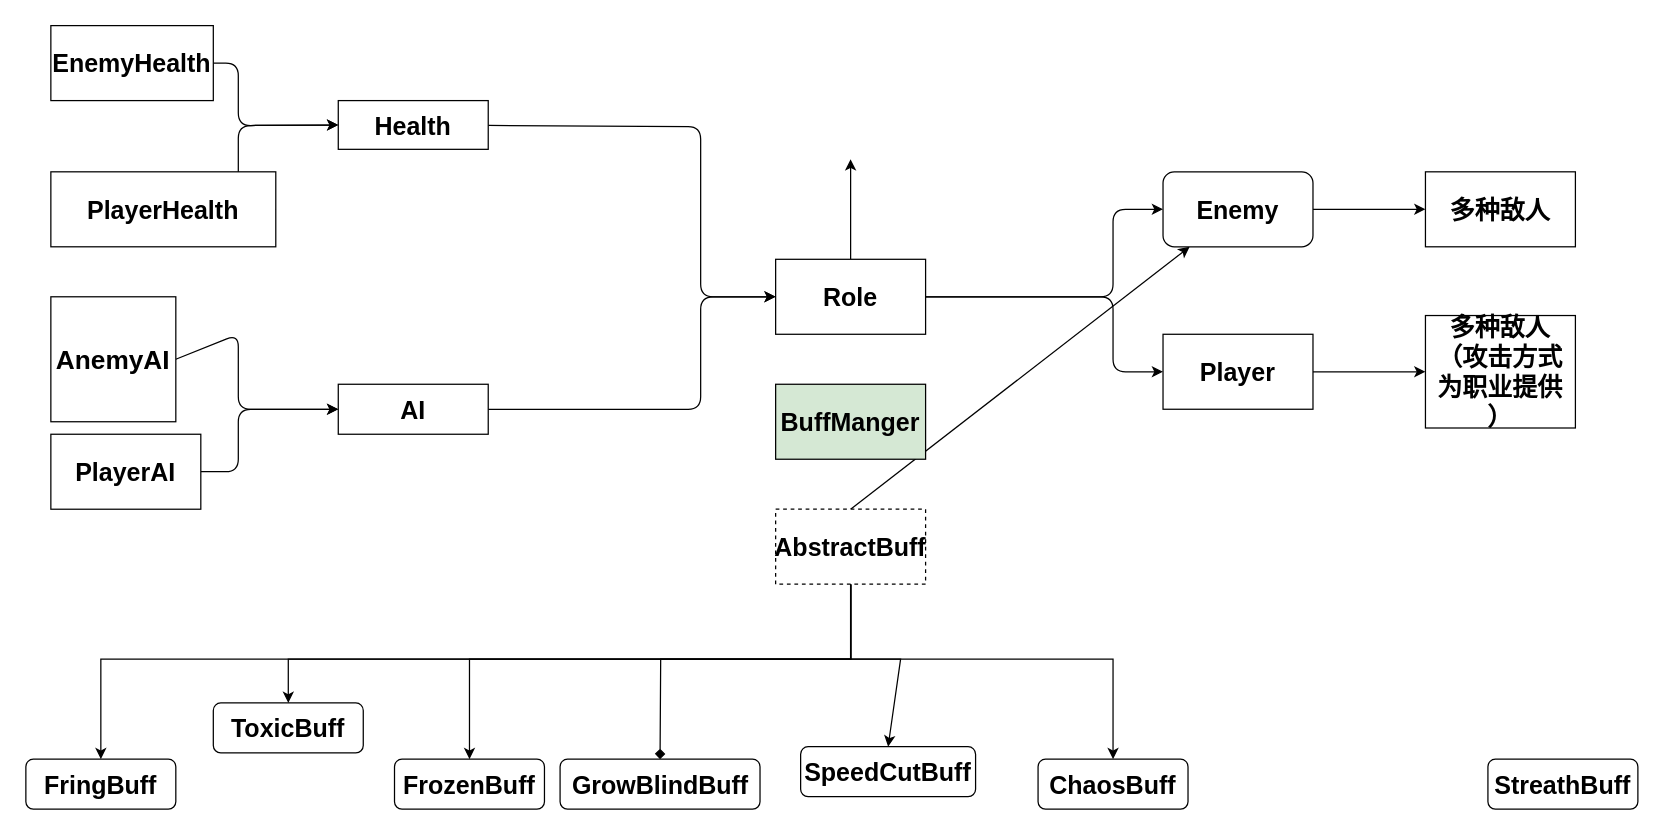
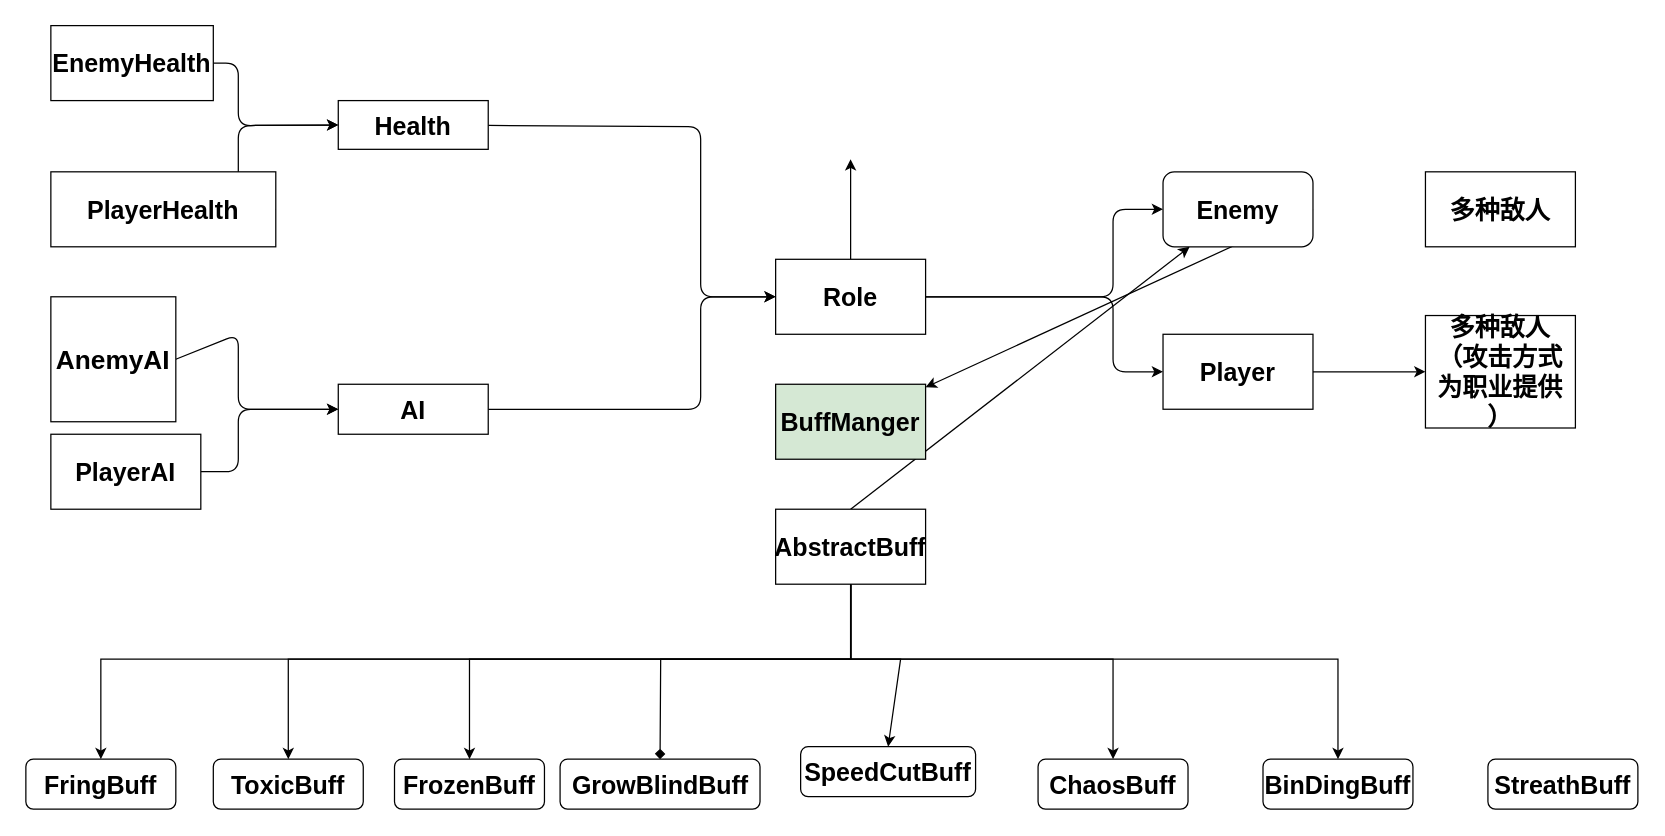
(1365, 209) -> (1027, 341)
(851, 547) -> (851, 547)
none -> (1273, 659)
(288, 728) -> (288, 784)
none -> (1338, 784)
